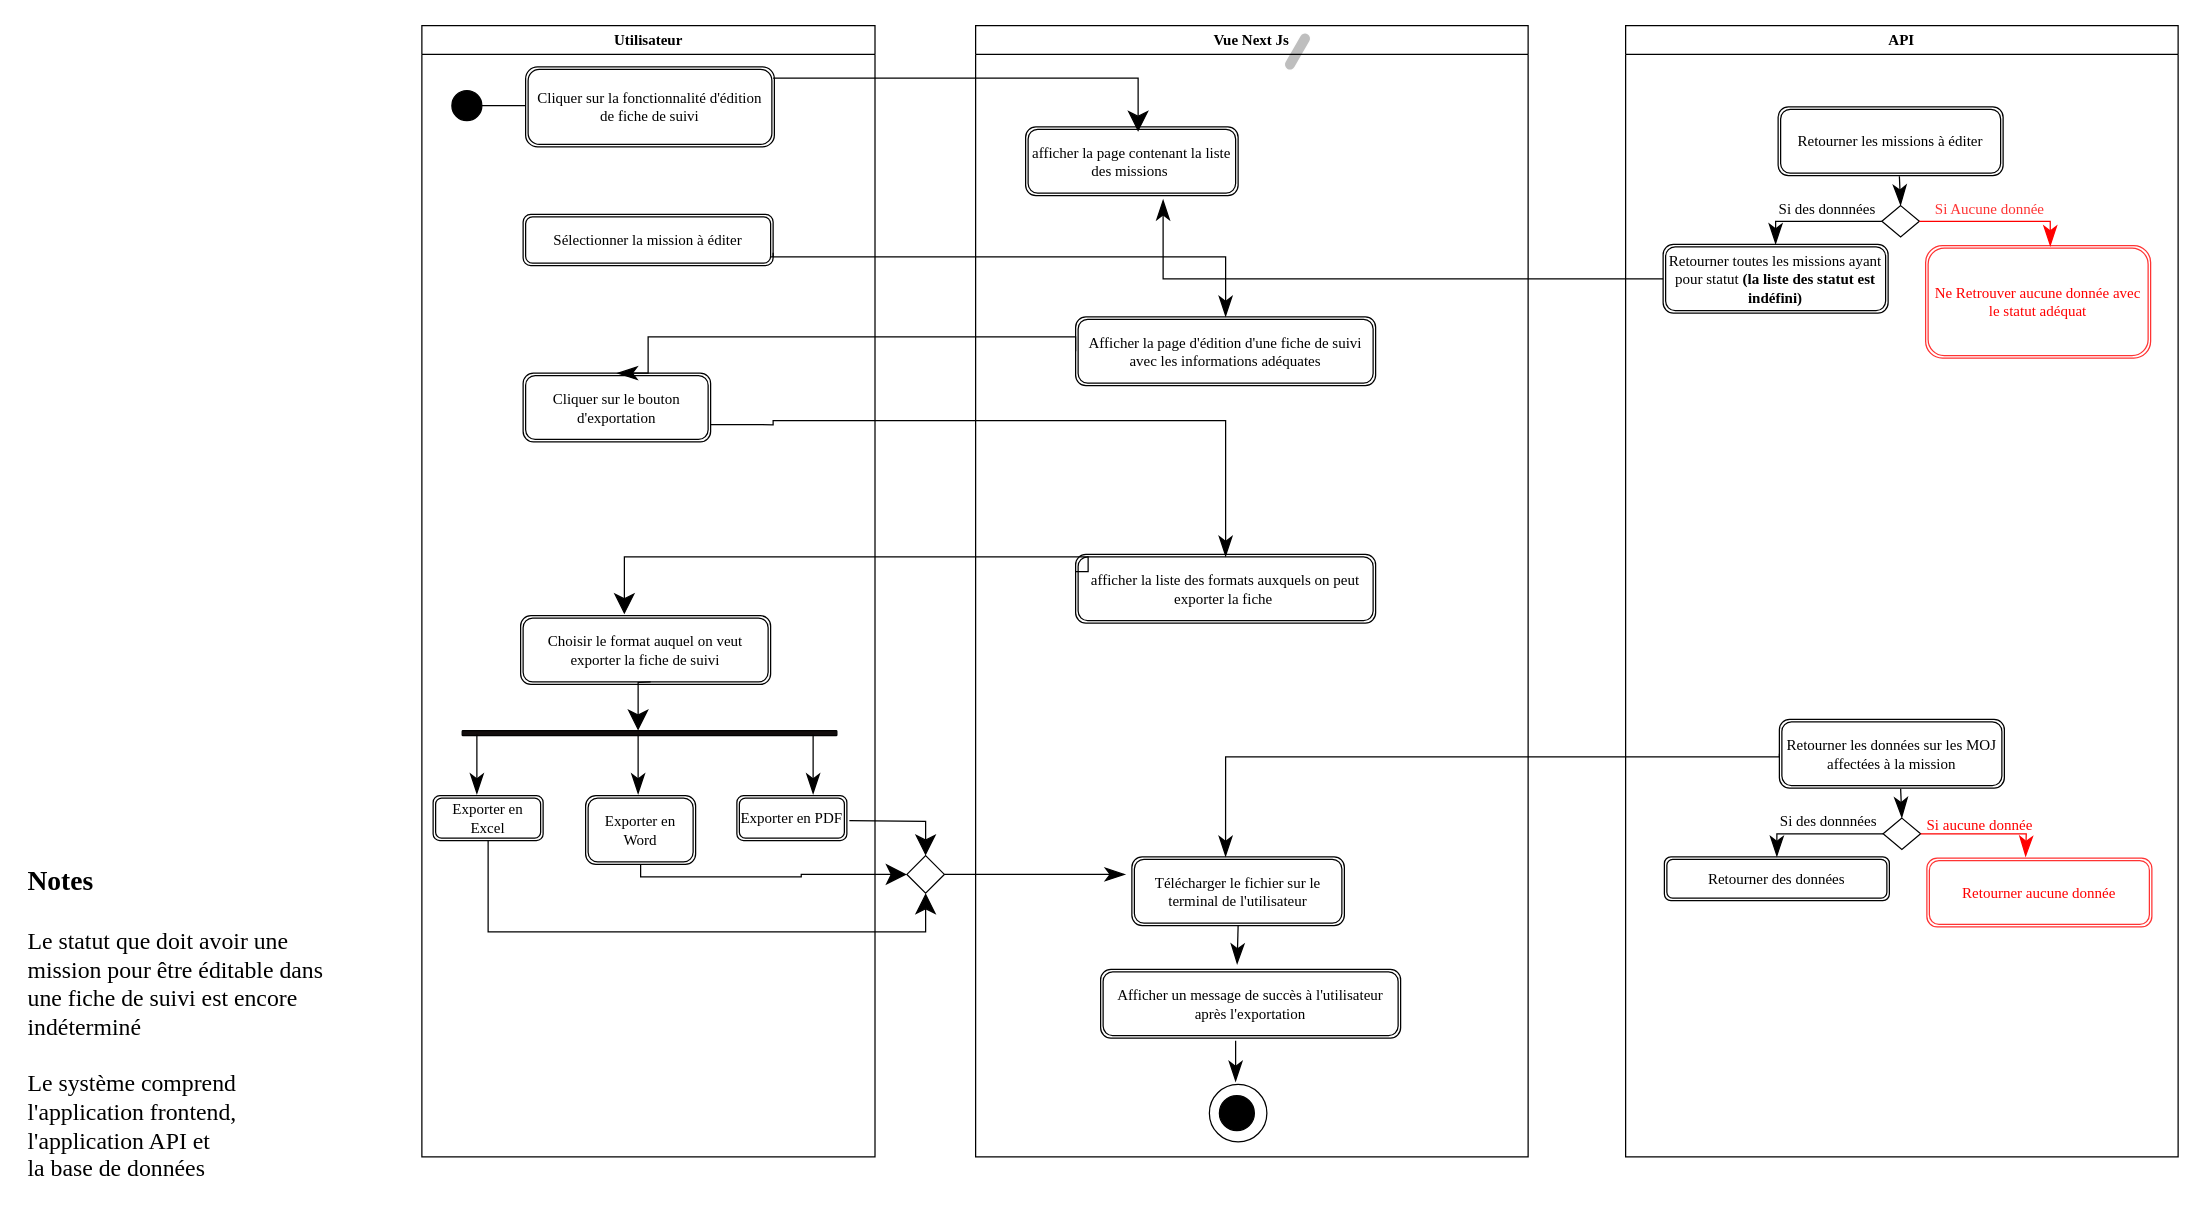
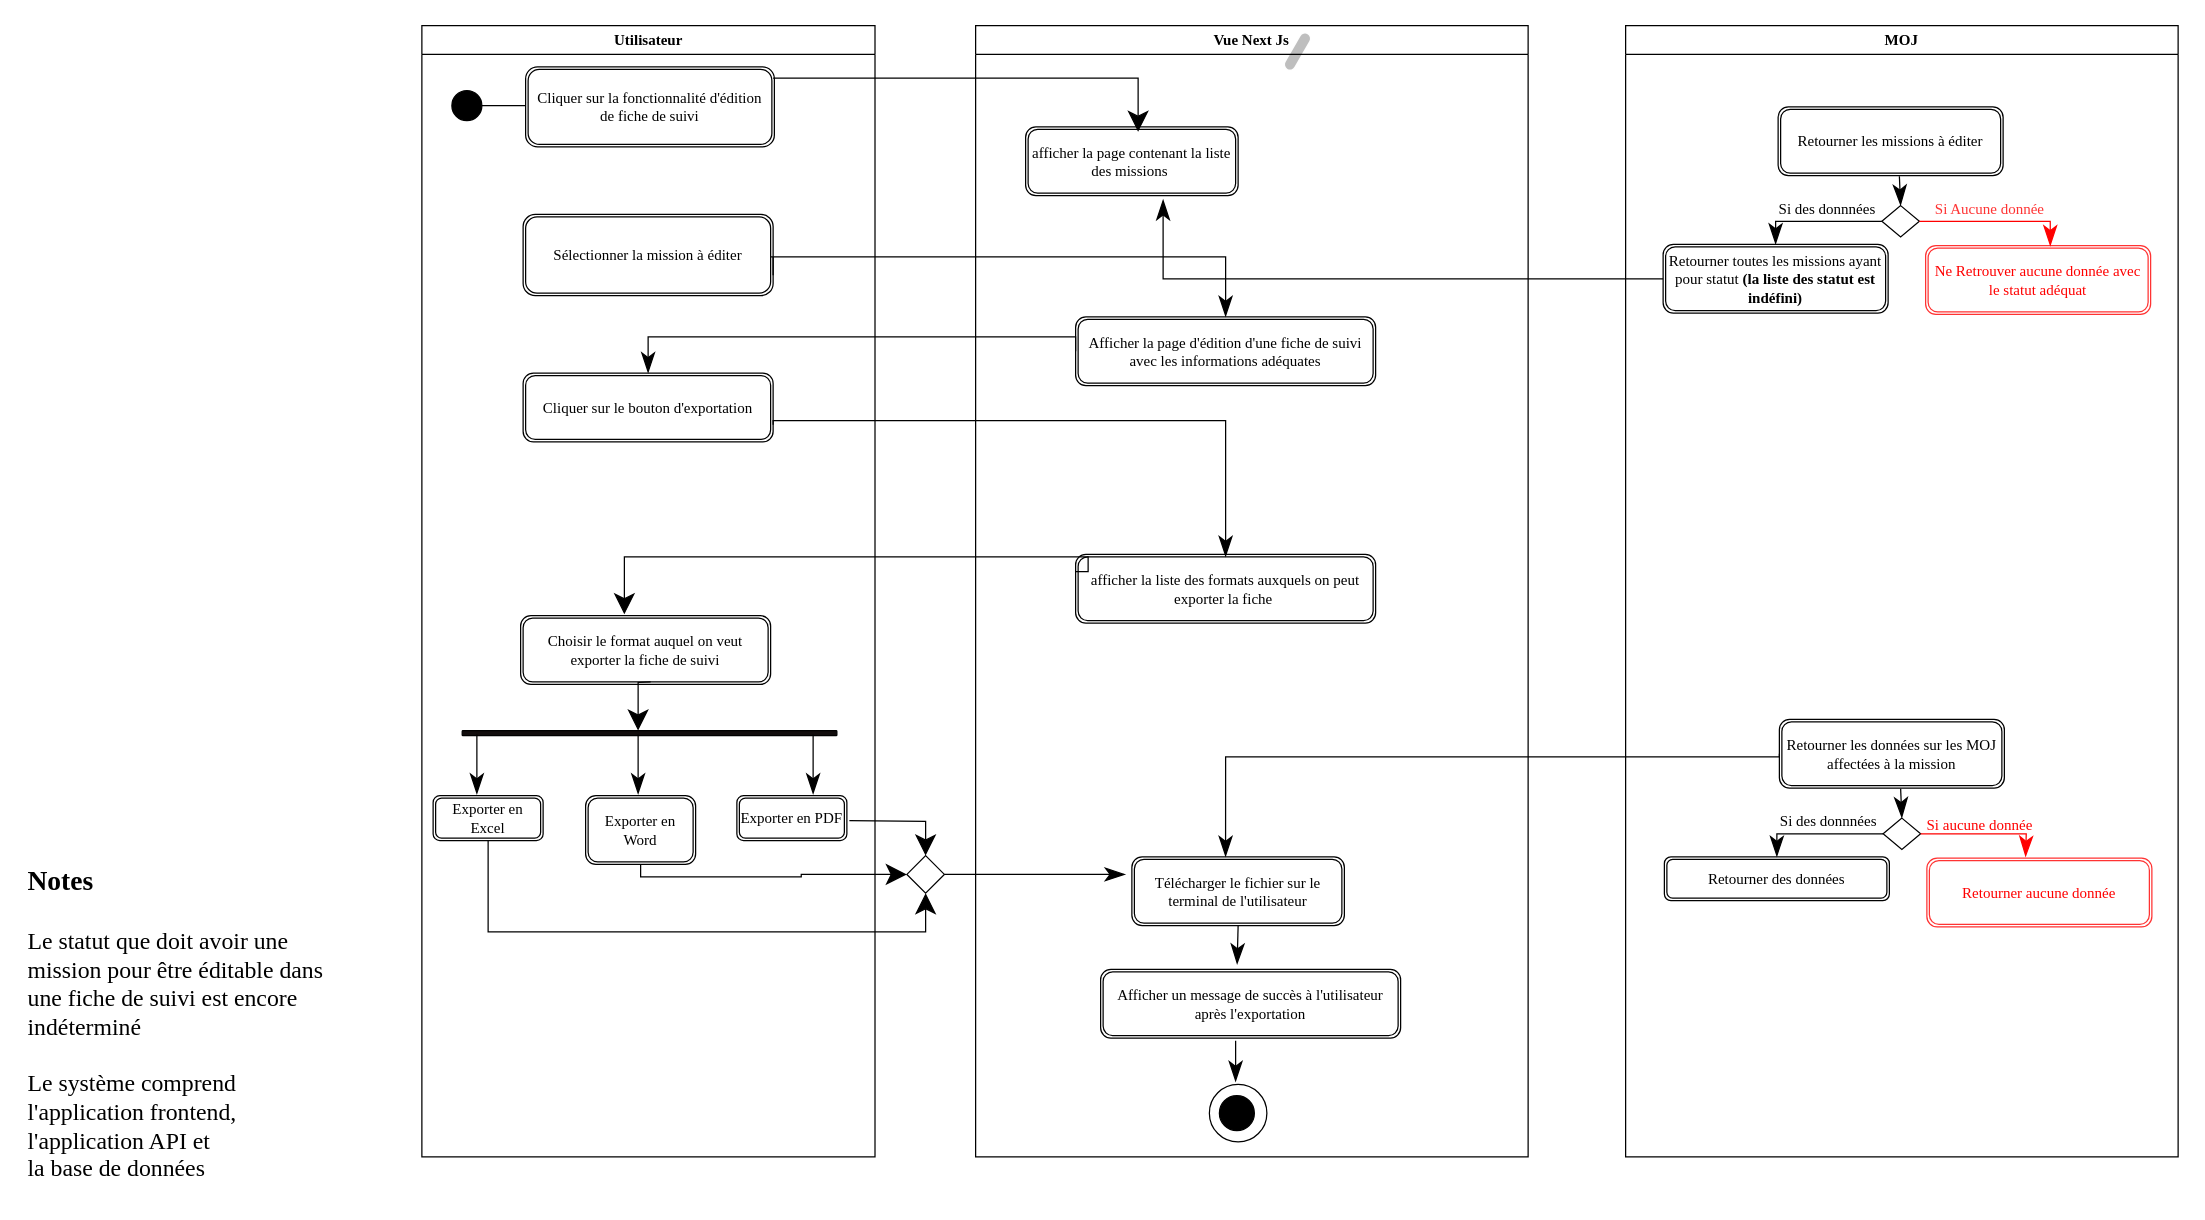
(1902, 41) -> (1902, 41)
(648, 240) -> (648, 255)
(2038, 302) -> (2038, 280)
(617, 408) -> (648, 408)
